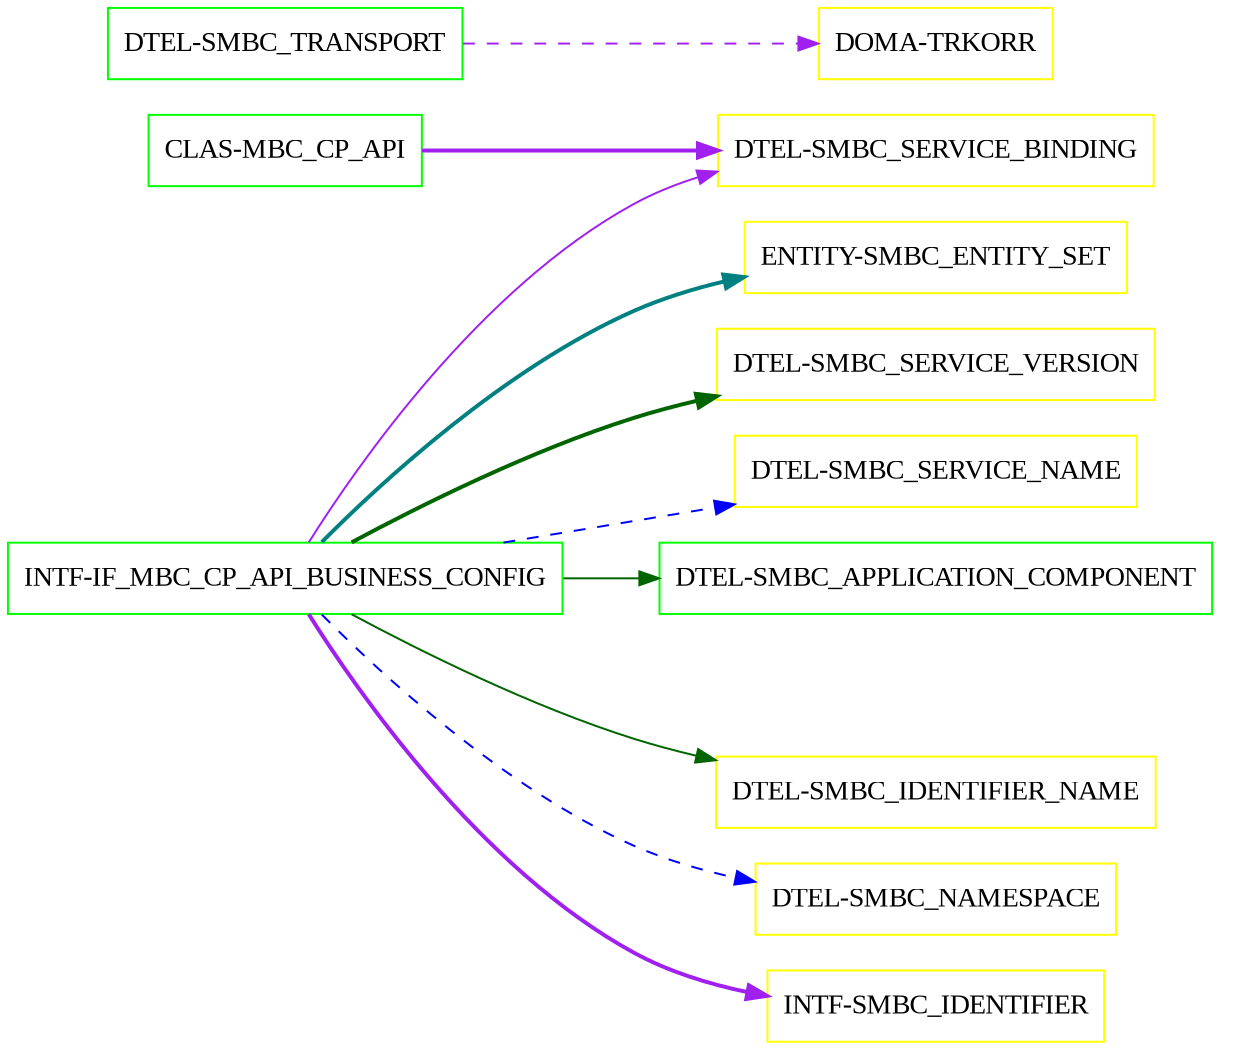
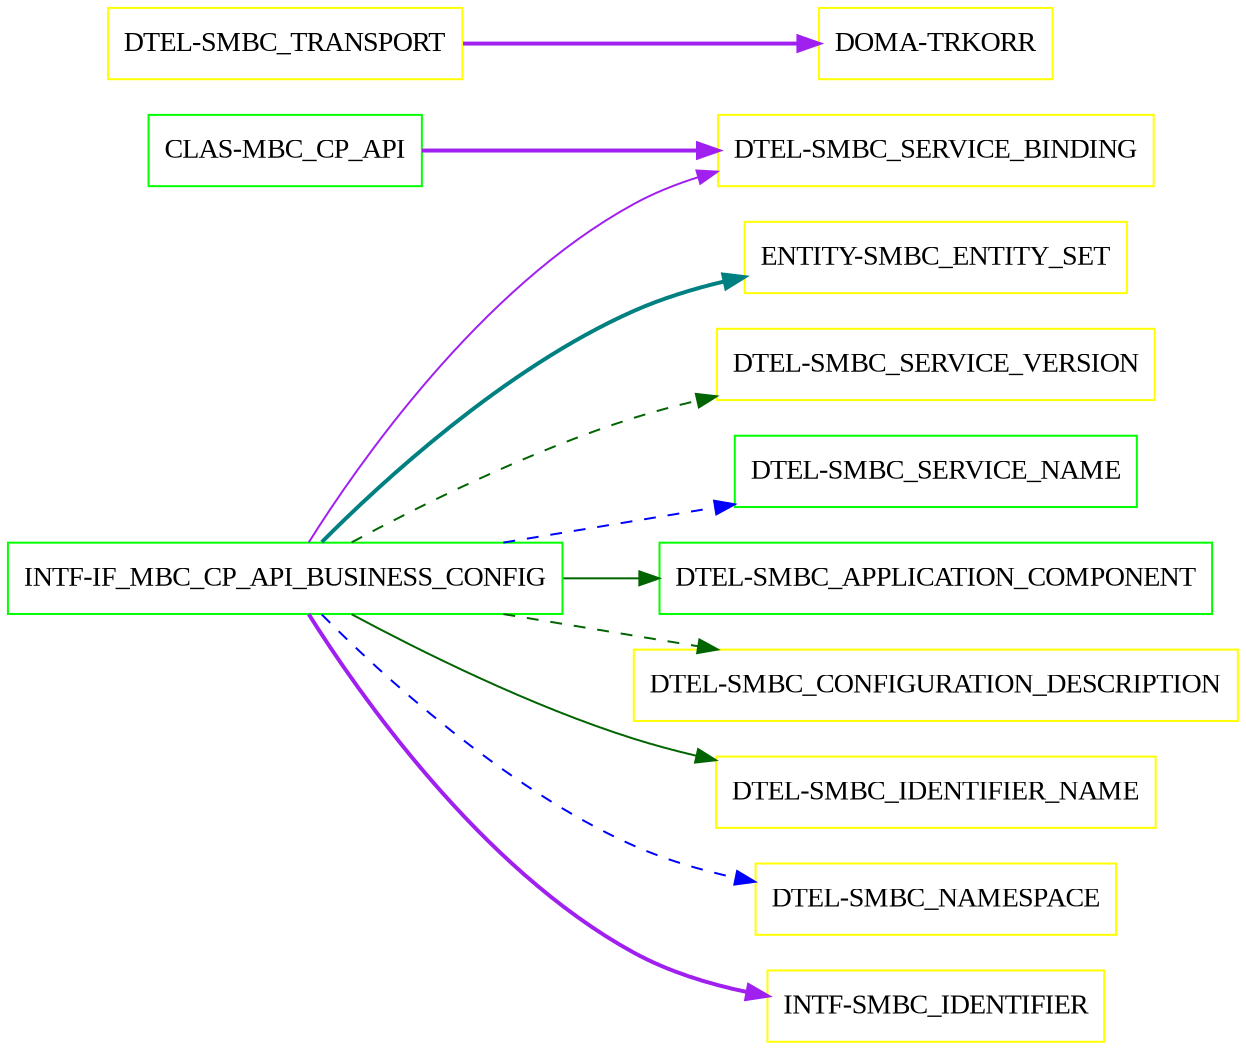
(285, 44) -> (285, 44)
(630, 44) -> (630, 44)
(520, 461) -> (520, 461)
(936, 471) -> (936, 471)
none -> (936, 685)
